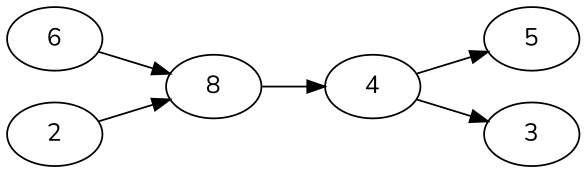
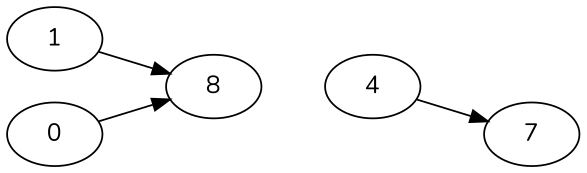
(55, 39) -> (55, 39)
(532, 39) -> none
(285, 87) -> none
(55, 134) -> (55, 134)
(532, 134) -> (532, 134)
